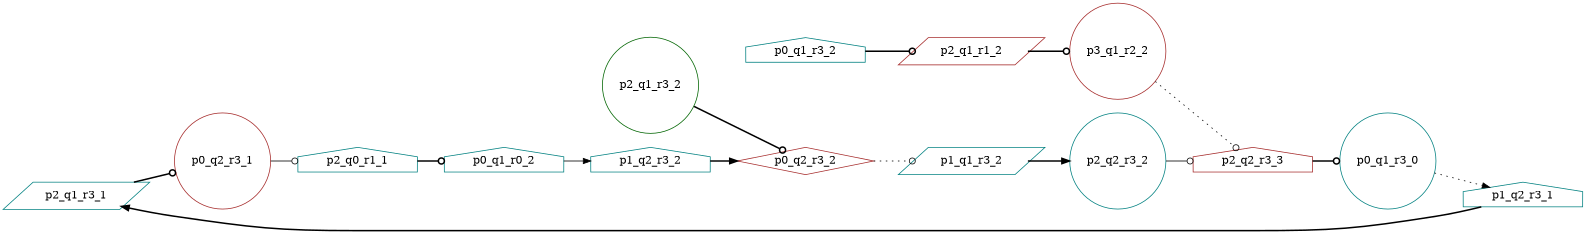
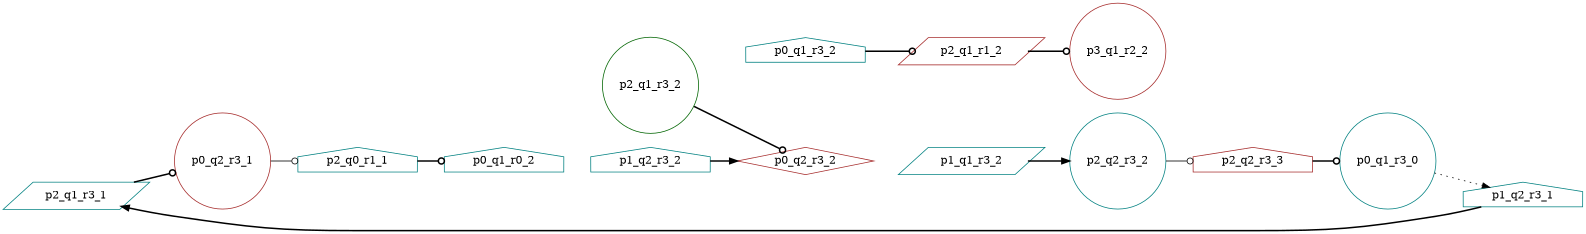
(1194, 114) -> none
(574, 161) -> none
(891, 161) -> none
